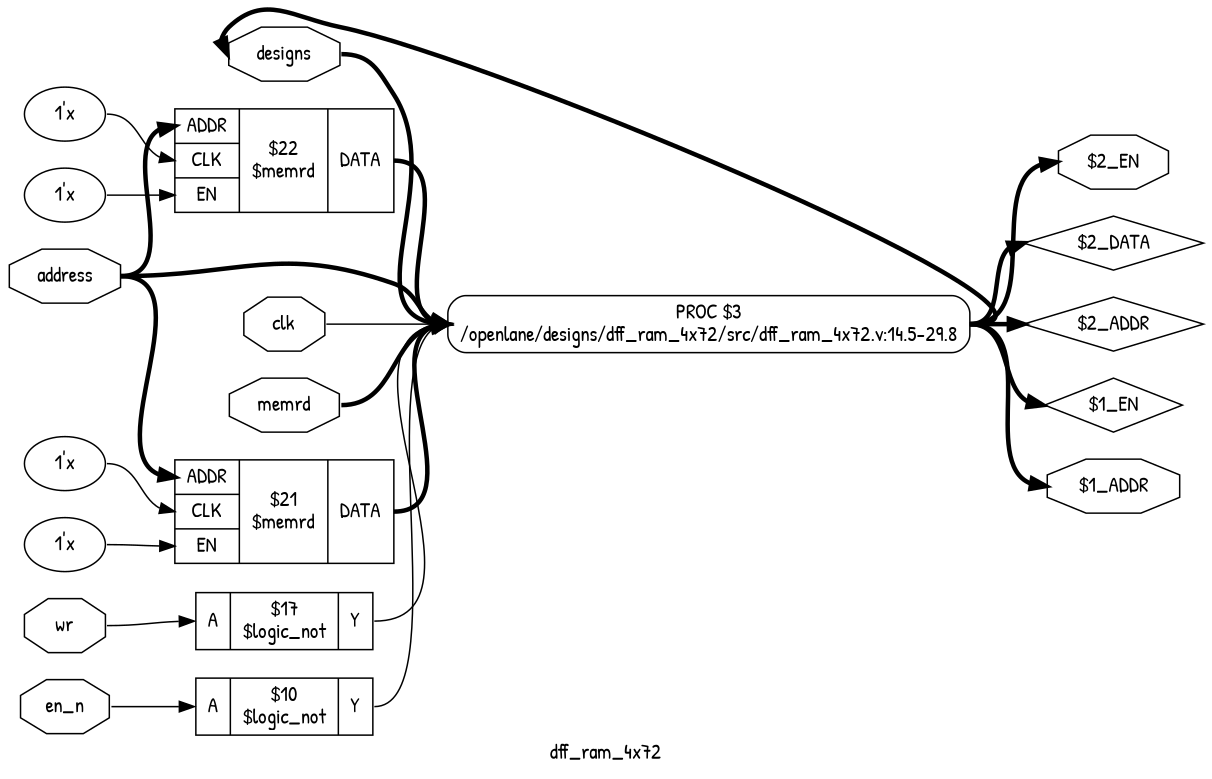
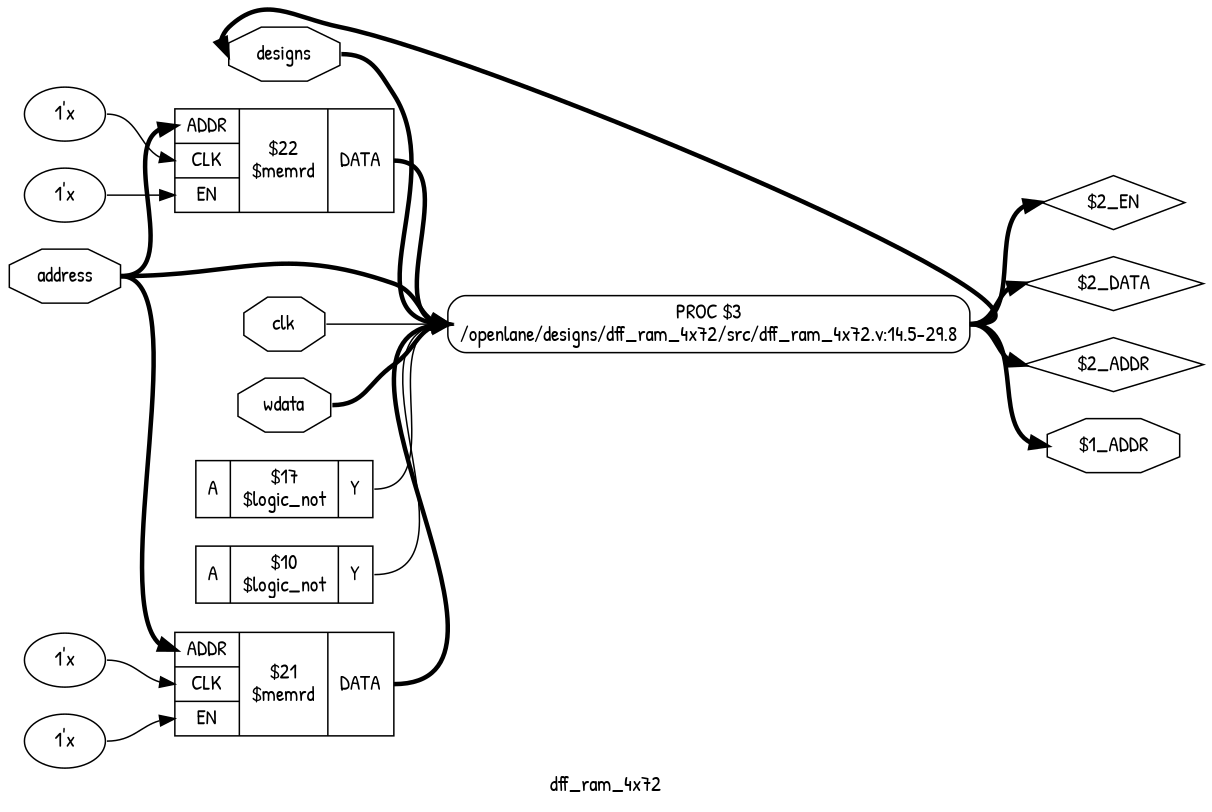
(1113, 162) -> (1113, 203)
(284, 405) -> (284, 405)
(1113, 405) -> none
(65, 626) -> none
(65, 707) -> none
